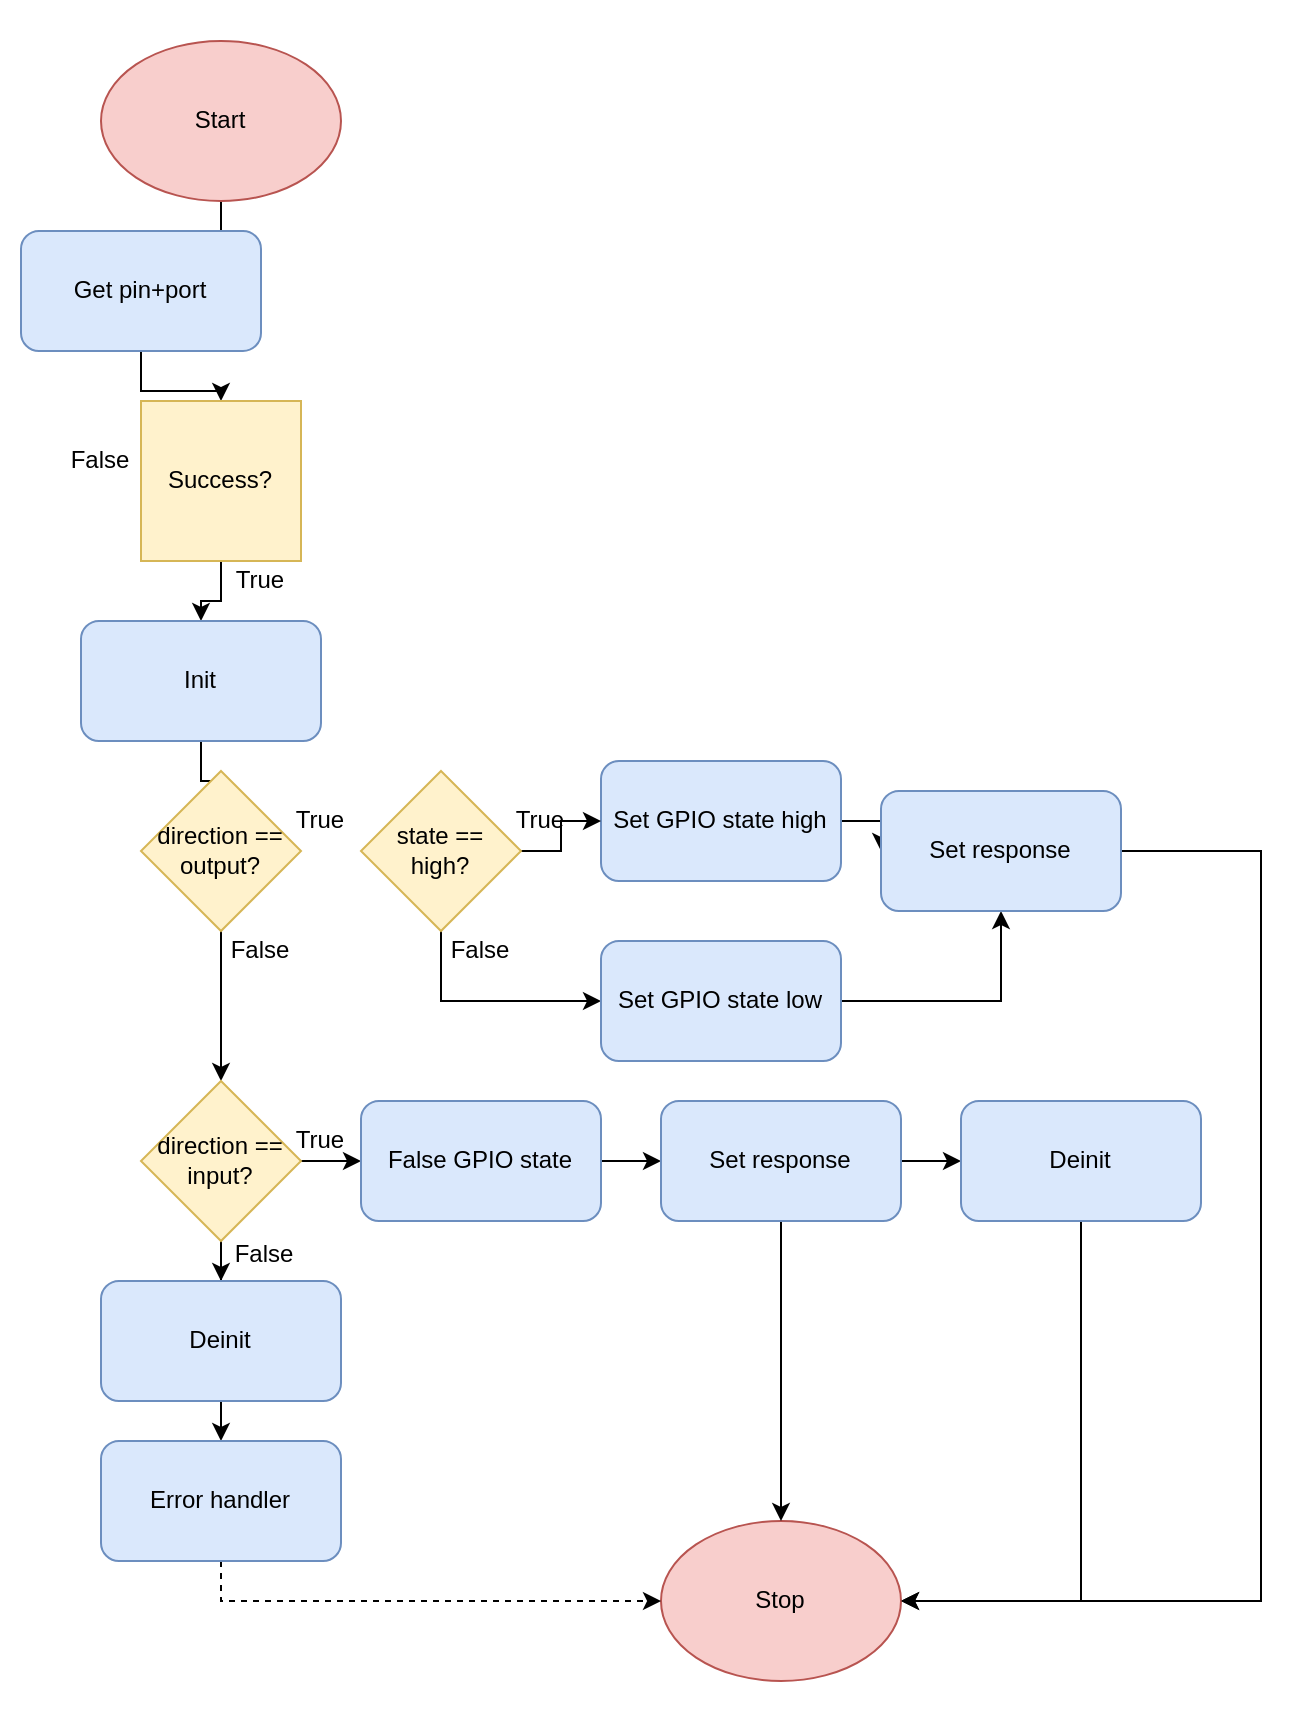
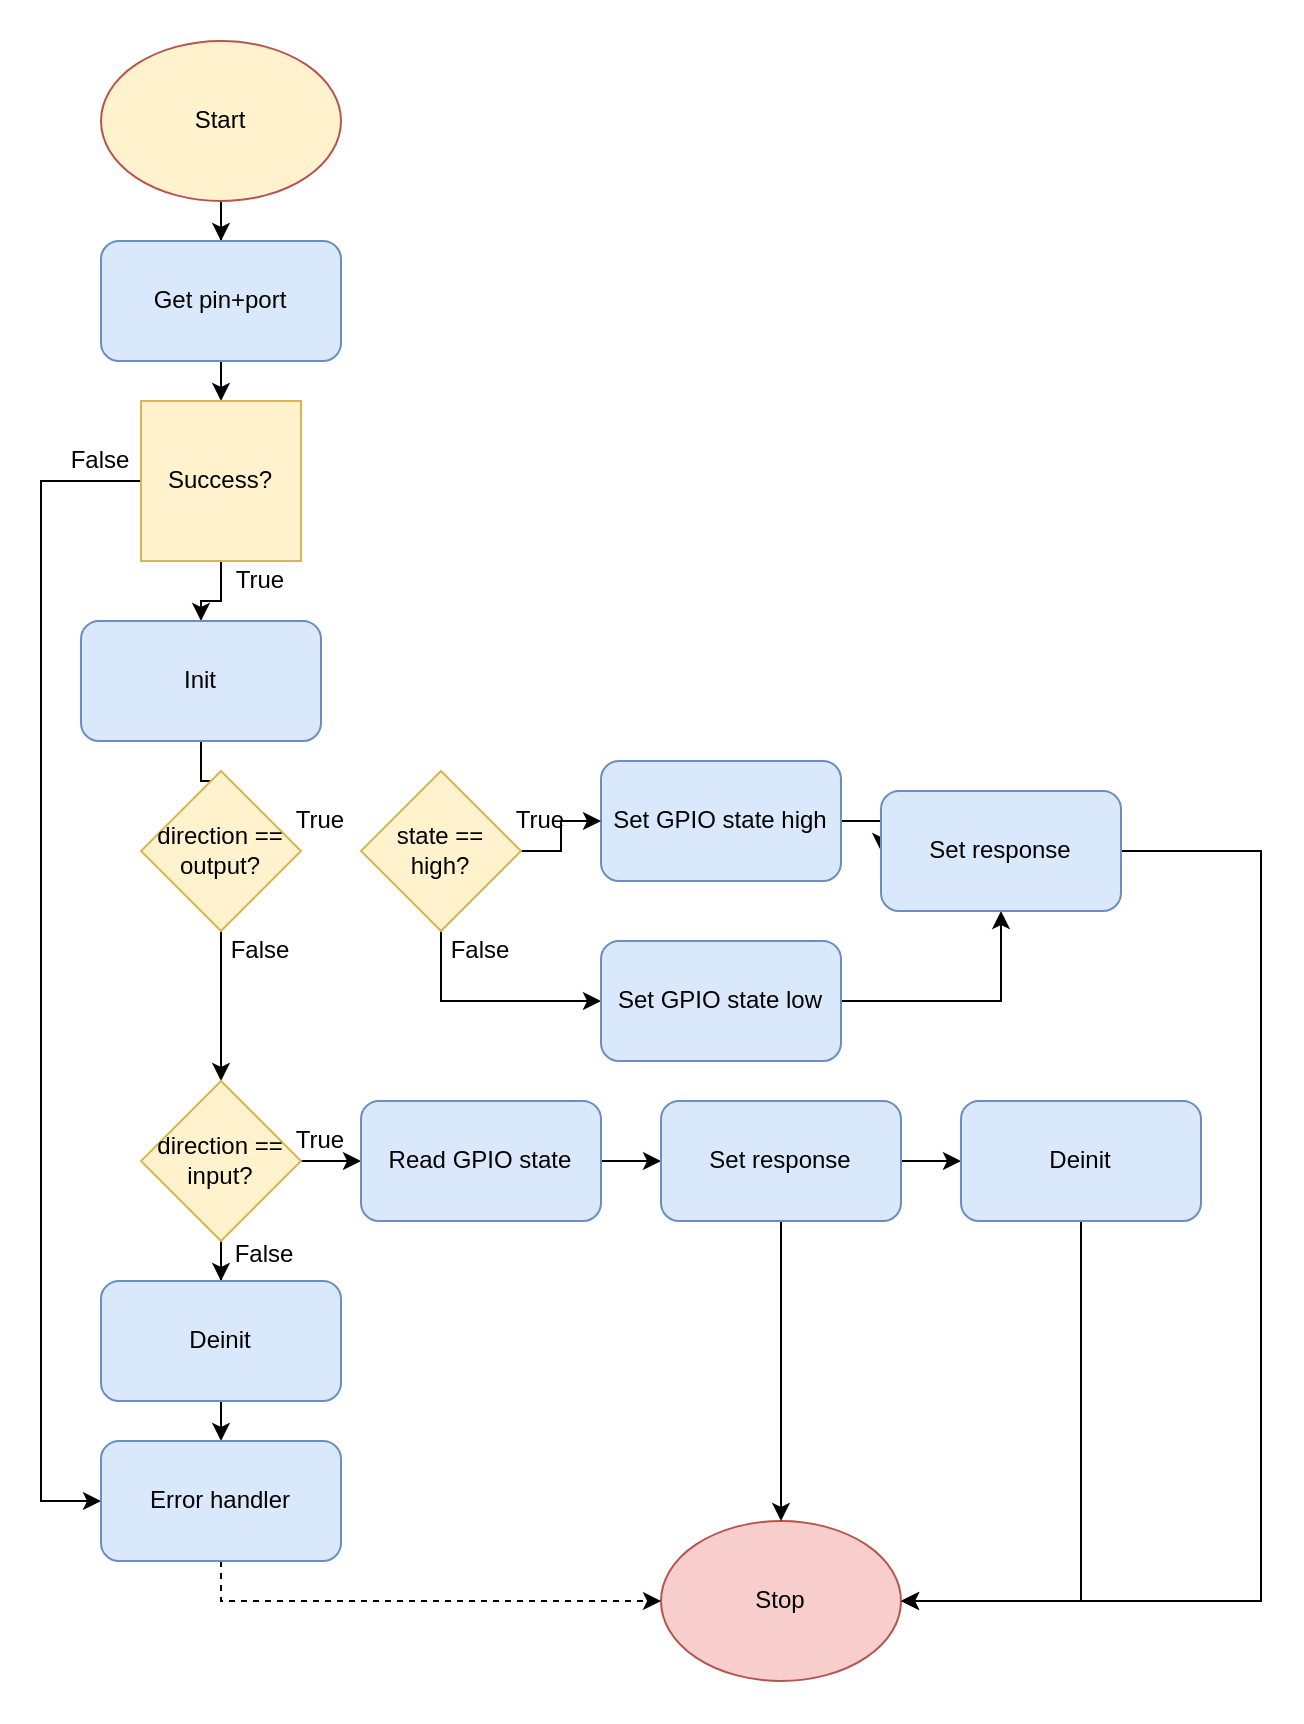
(221, 121) -> (221, 121)
(141, 291) -> (221, 301)
none -> (41, 964)
(481, 1161) -> (481, 1161)
